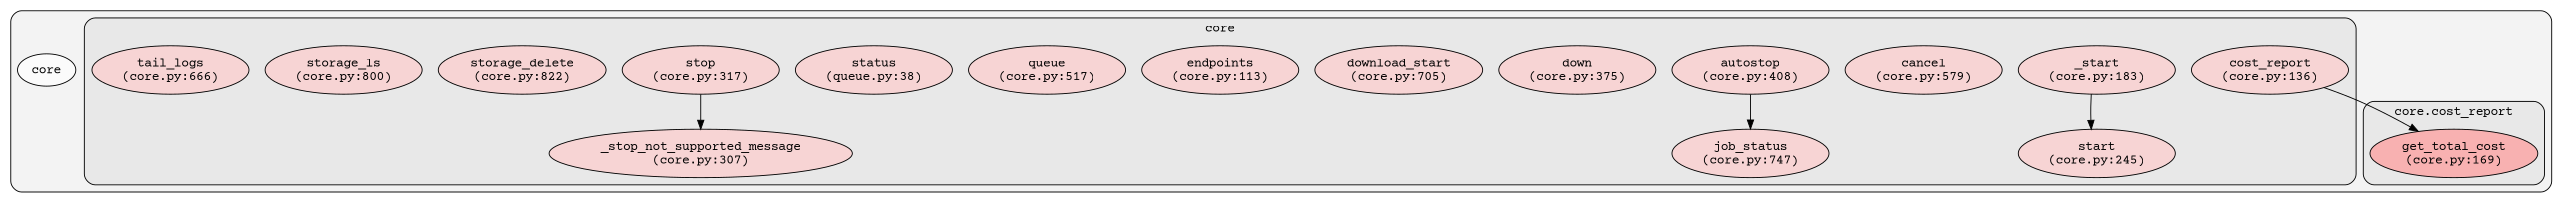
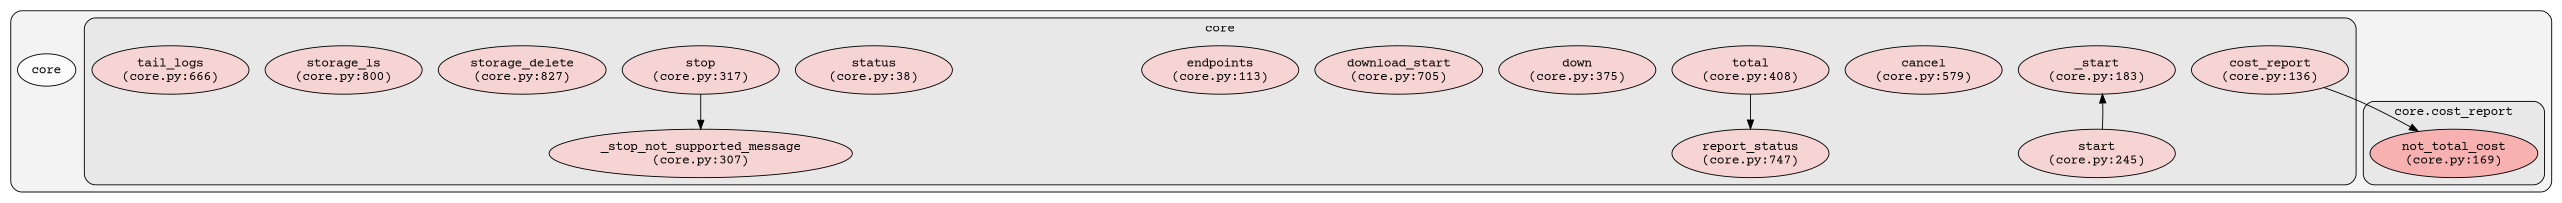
(522, 70) -> (522, 70)
(874, 70) -> (874, 70)
(1047, 70) -> none
(1750, 70) -> (1750, 70)
(2091, 107) -> (2103, 116)
(1750, 153) -> (1750, 153)
(2454, 153) -> (2454, 153)
